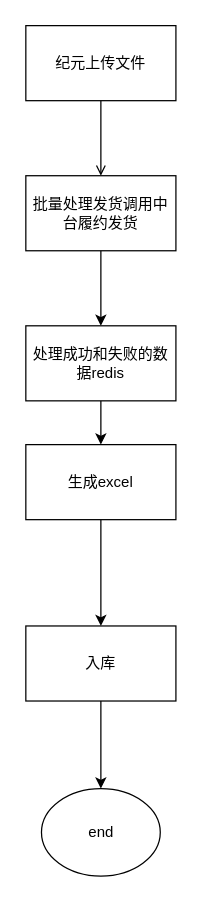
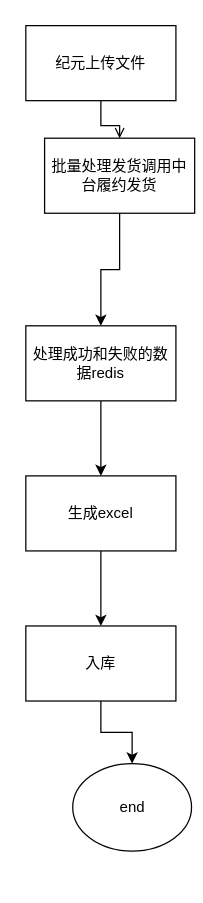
(101, 213) -> (119, 176)
(101, 482) -> (101, 513)
(101, 832) -> (132, 807)
